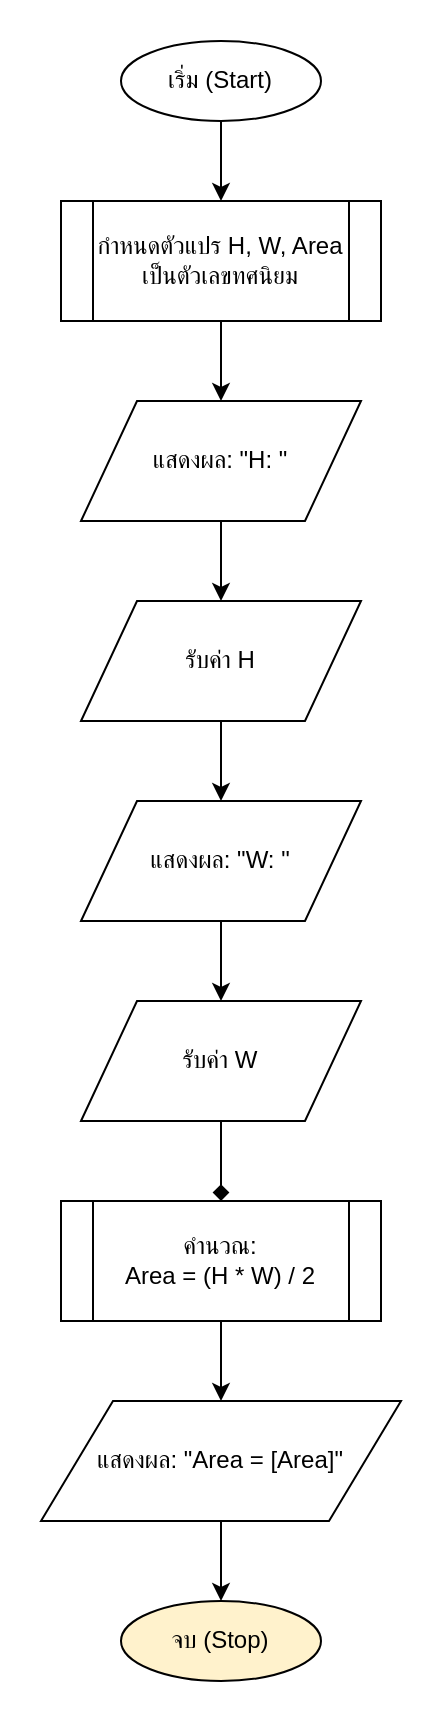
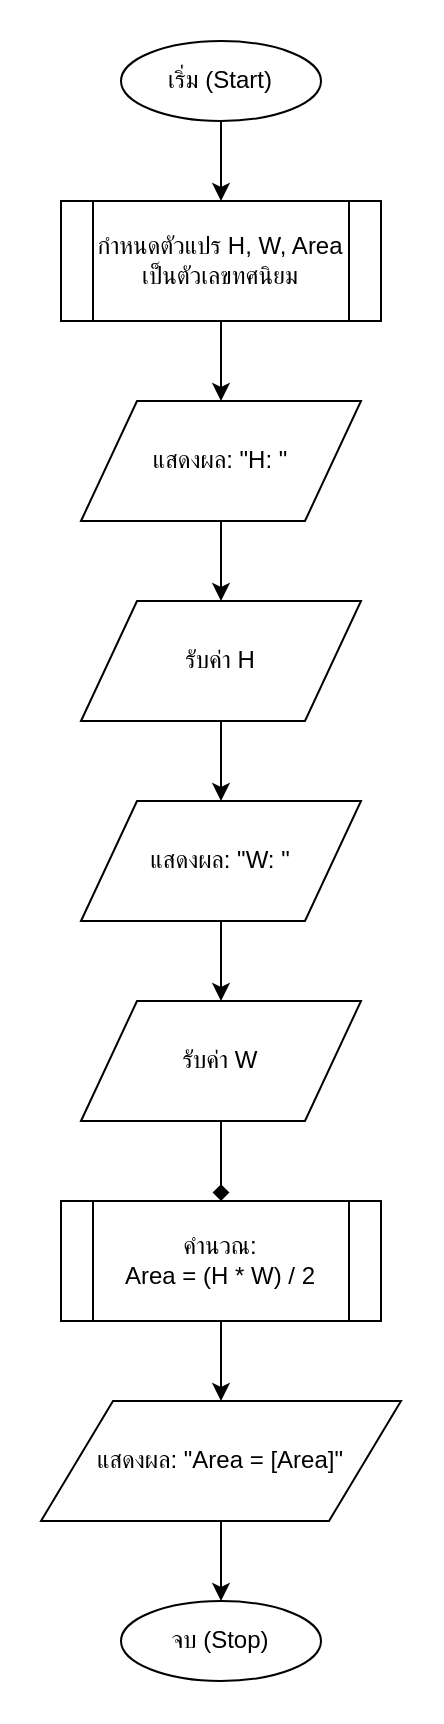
(221, 1641) -> (221, 1641)
